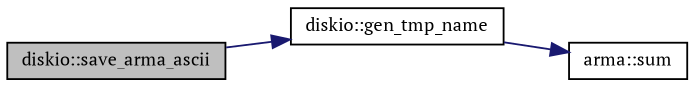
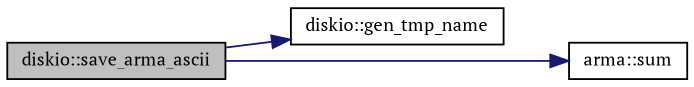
(527, 46) -> (388, 61)
